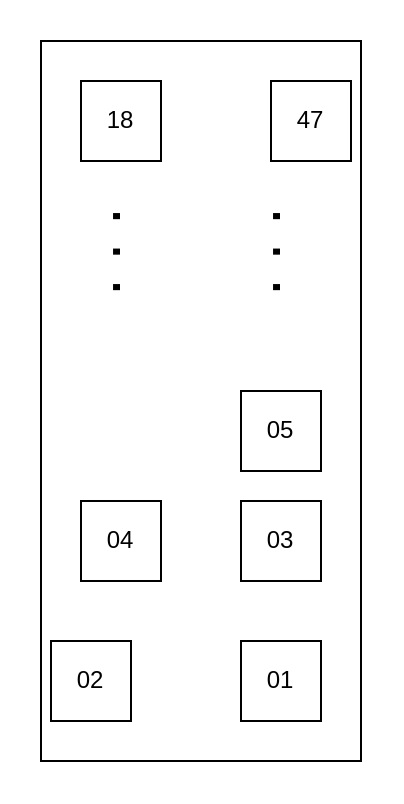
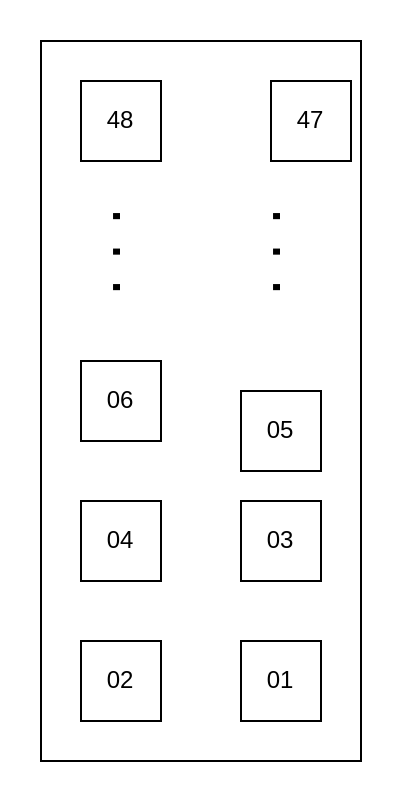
(121, 121) -> (121, 121)
none -> (121, 401)
(91, 681) -> (121, 681)
